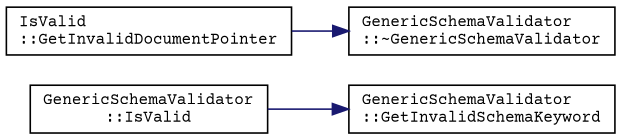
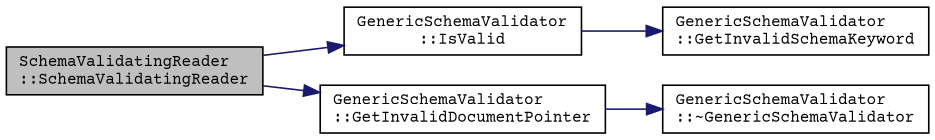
(149, 31) -> (463, 109)
none -> (135, 71)
